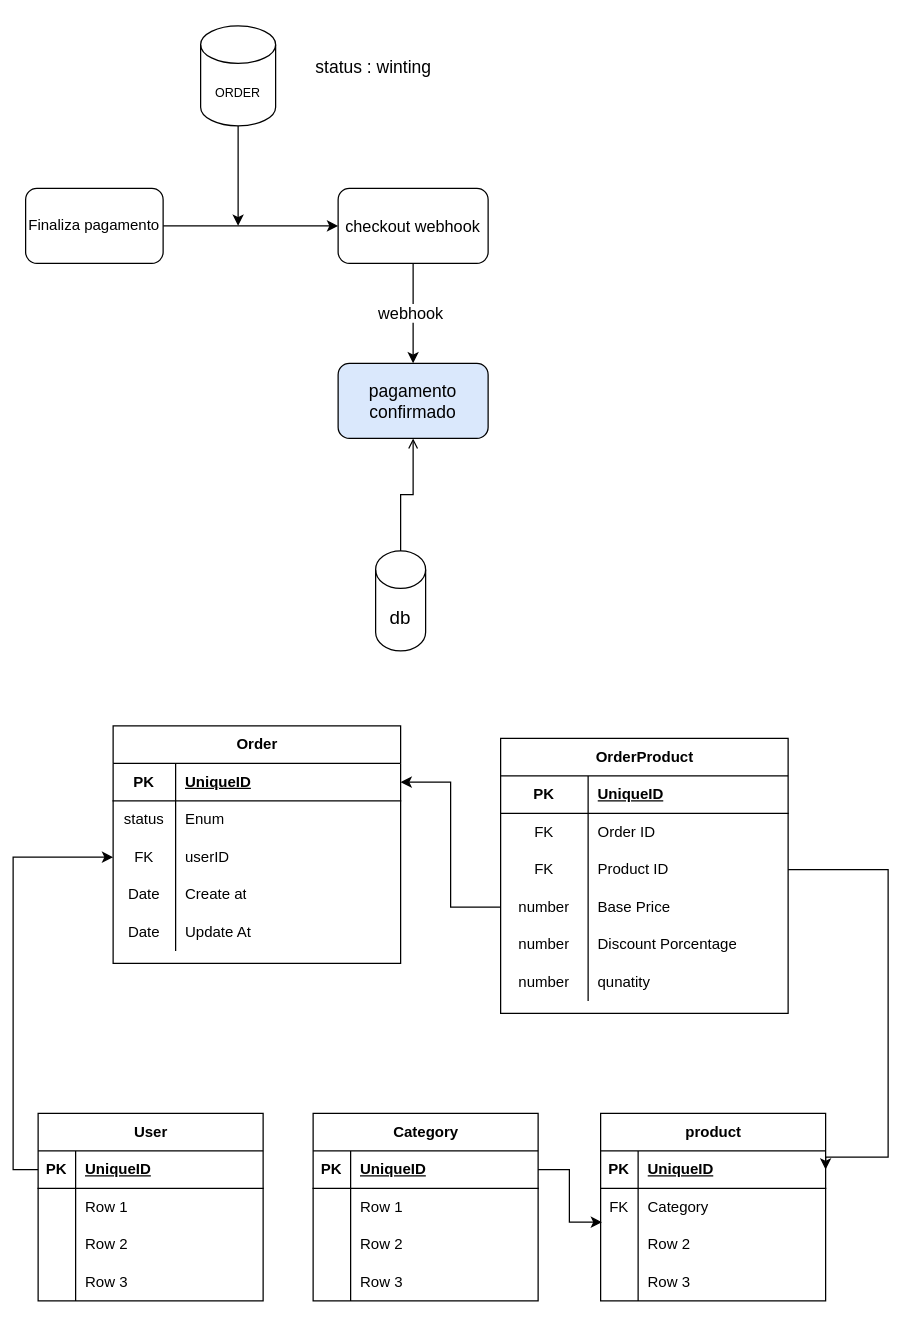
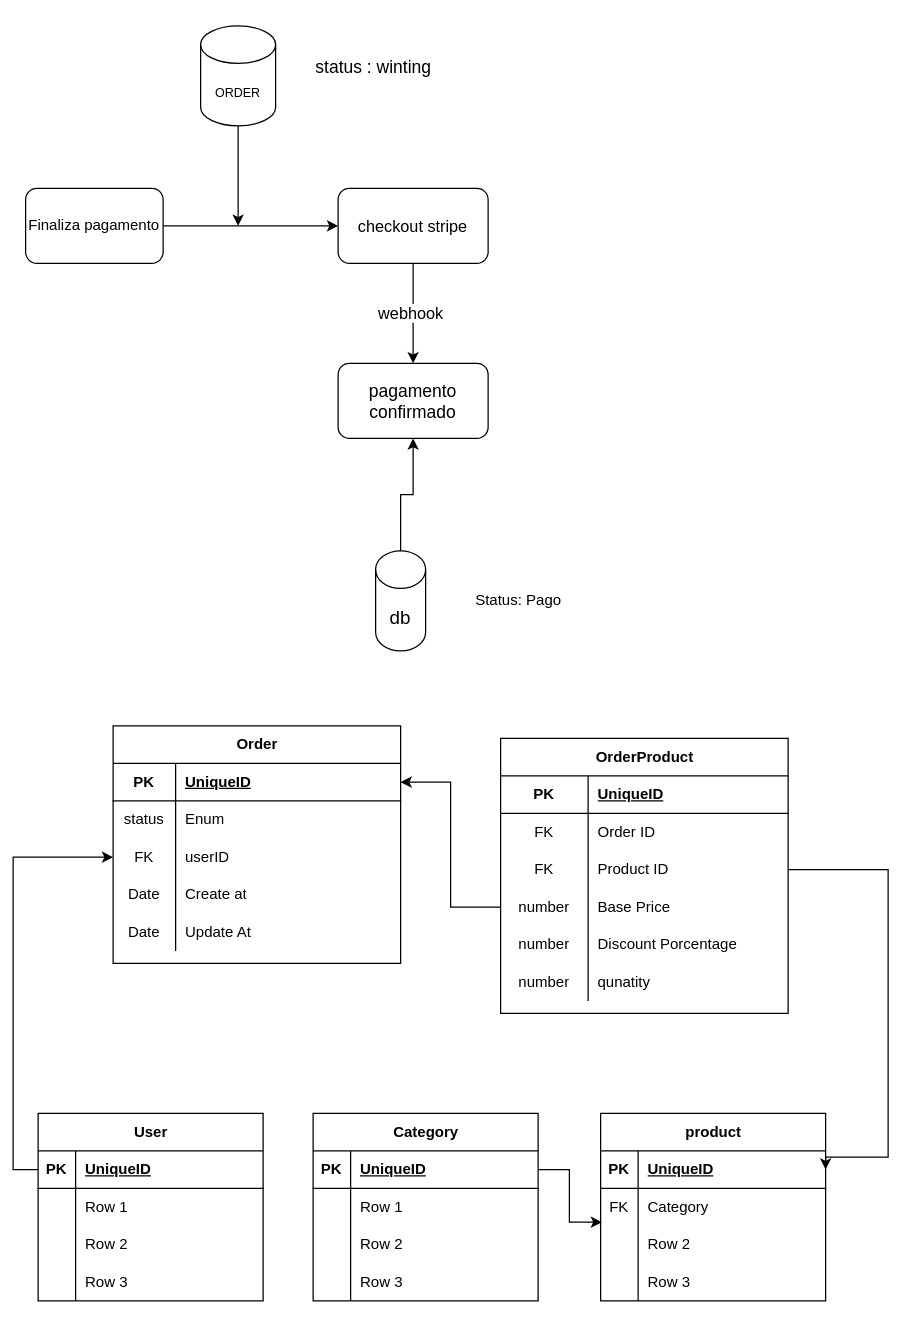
(413, 226) -> (413, 226)
(413, 401) -> (413, 401)
(413, 446) -> (413, 448)
none -> (518, 601)
